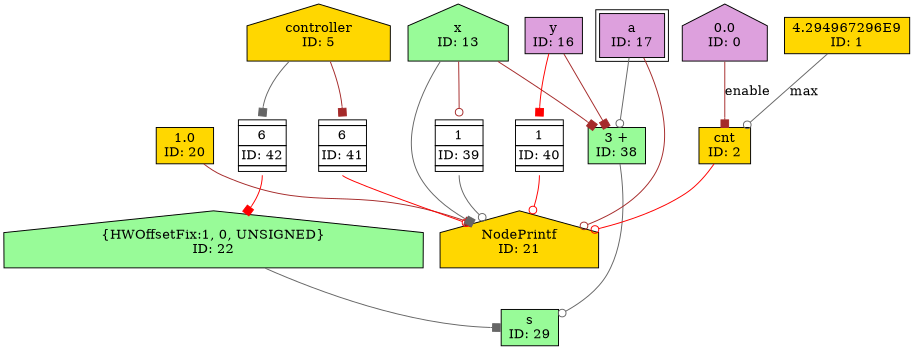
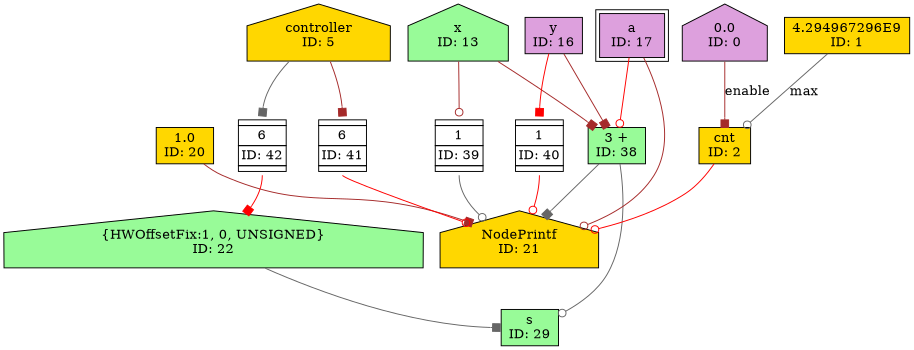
(625, 89) -> (625, 89)
(412, 148) -> (575, 187)
